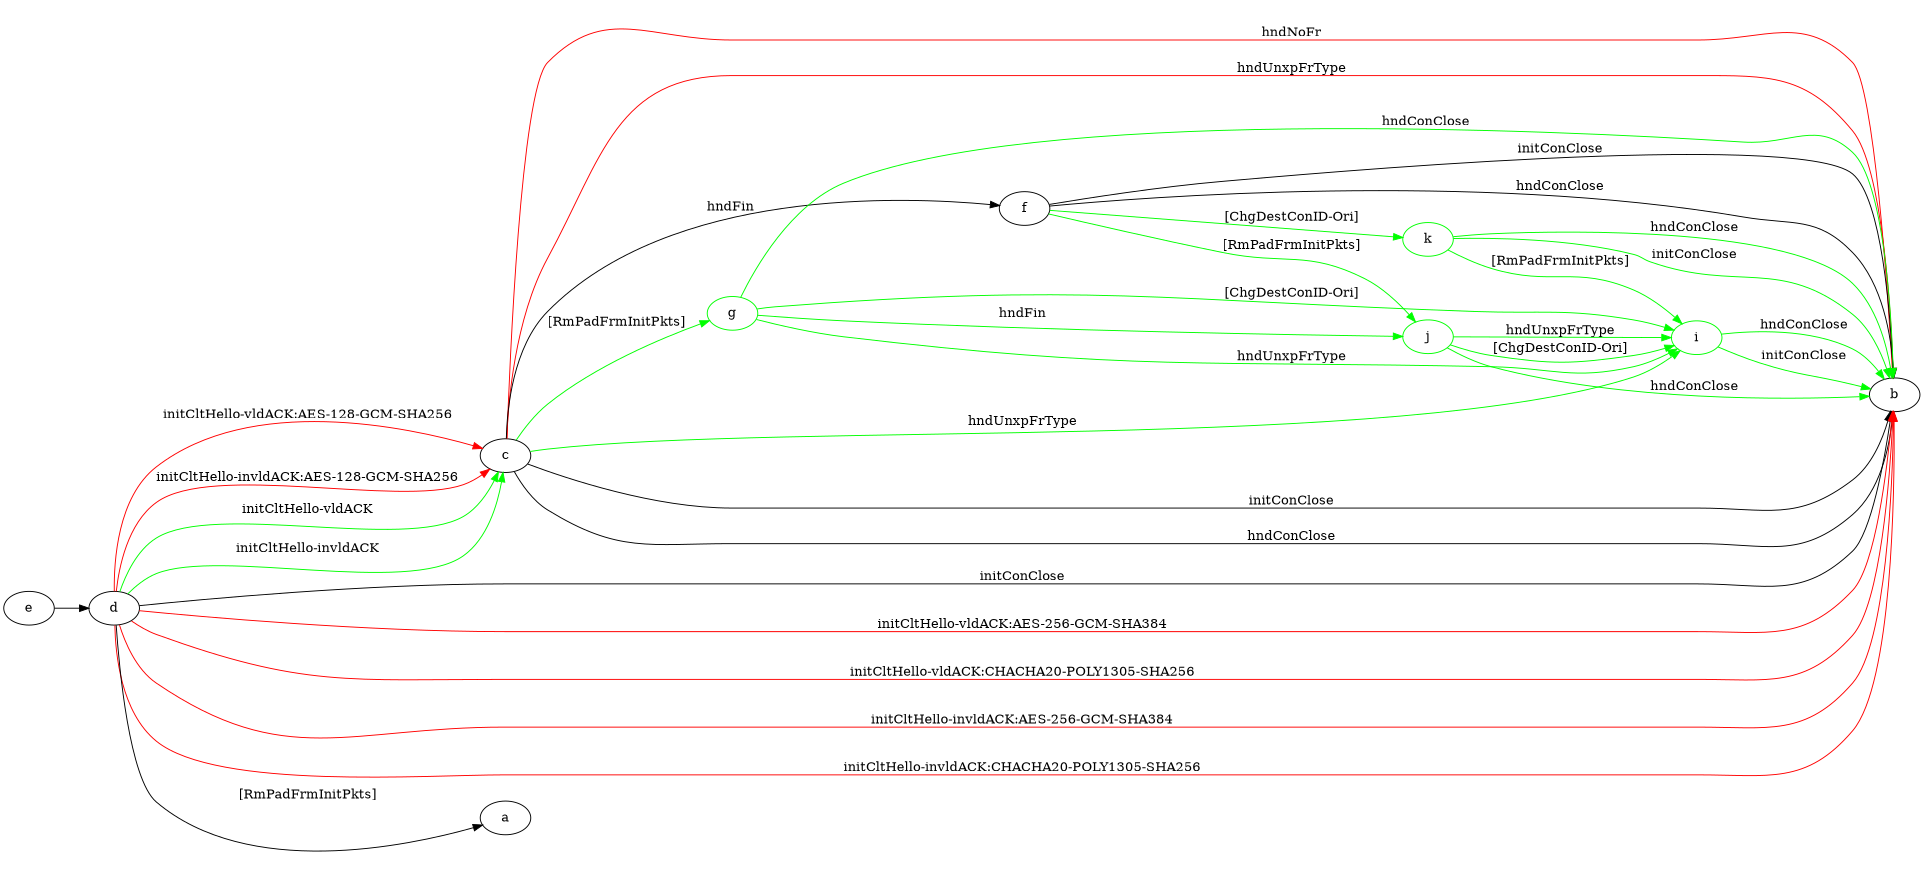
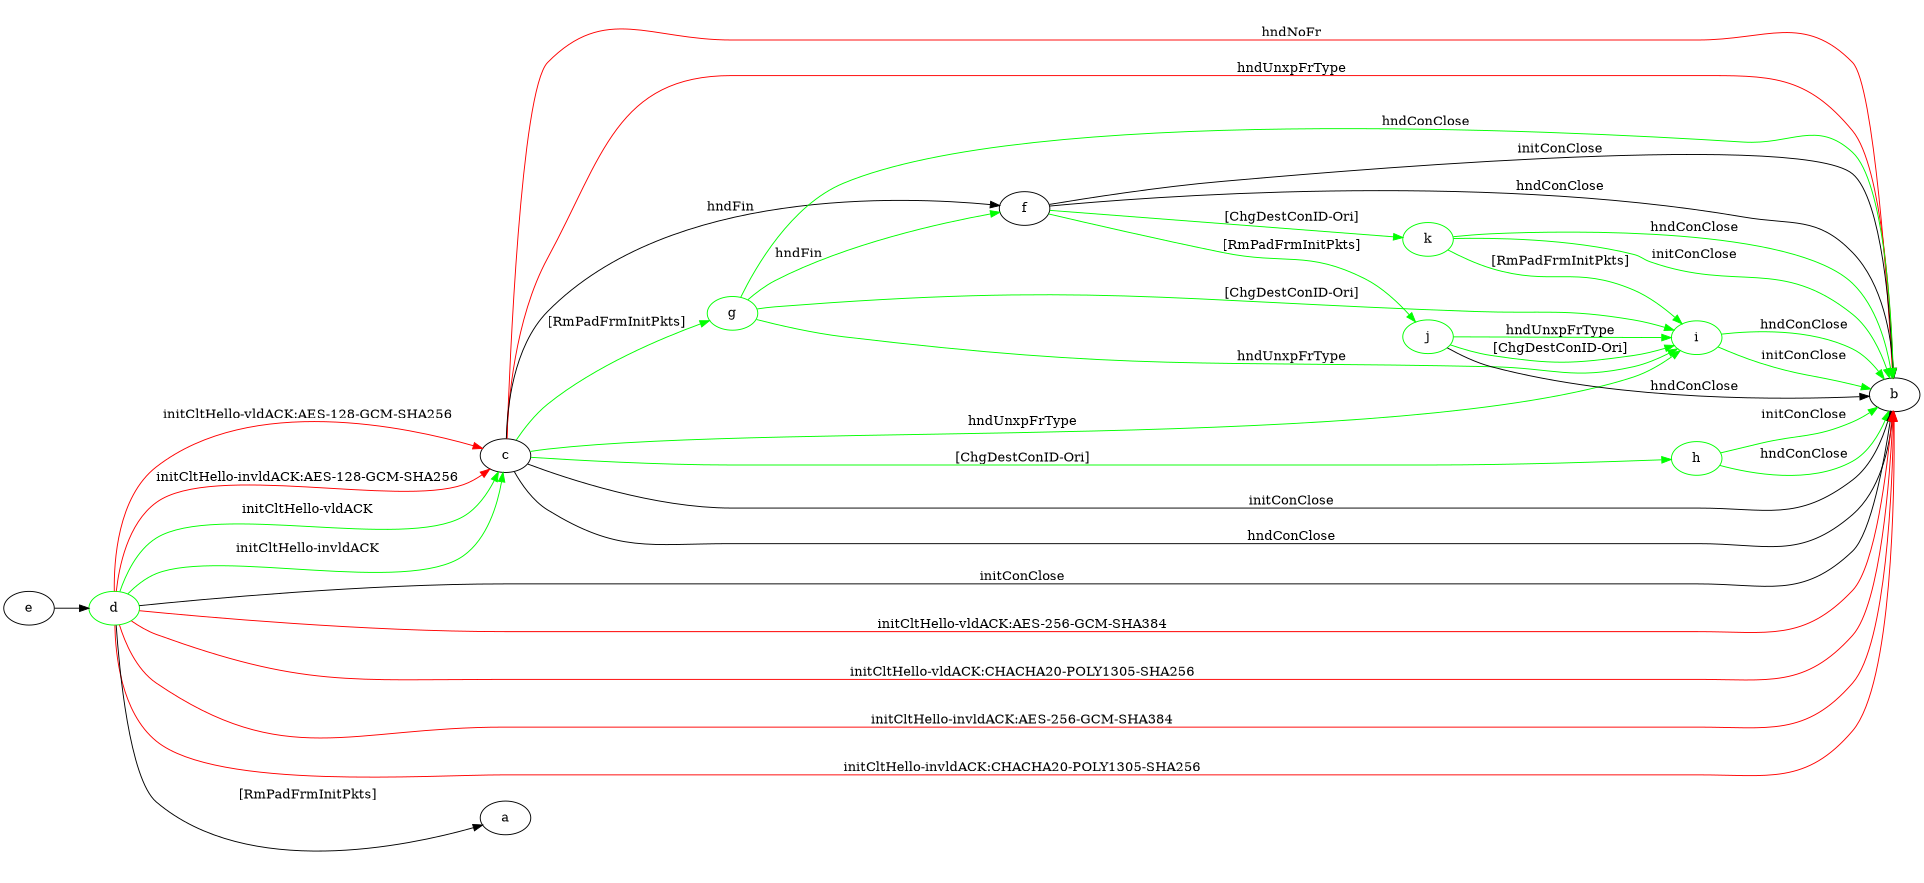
(1075, 329) -> (865, 245)
(1650, 393) -> (1650, 393)
none -> (1697, 458)
(114, 608) -> (114, 608)
